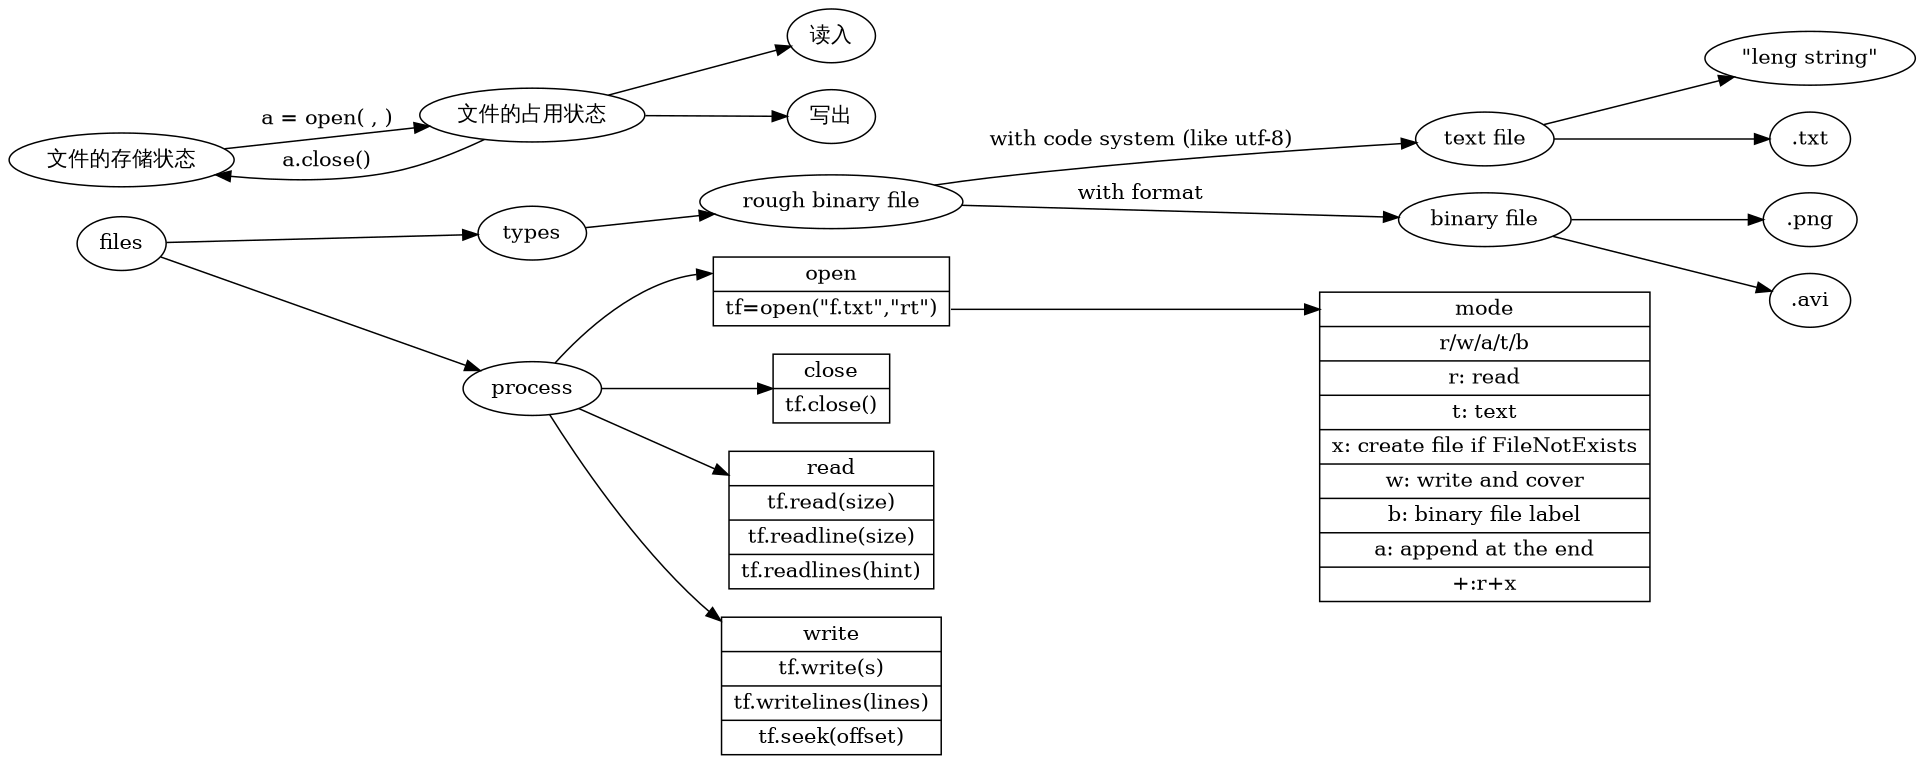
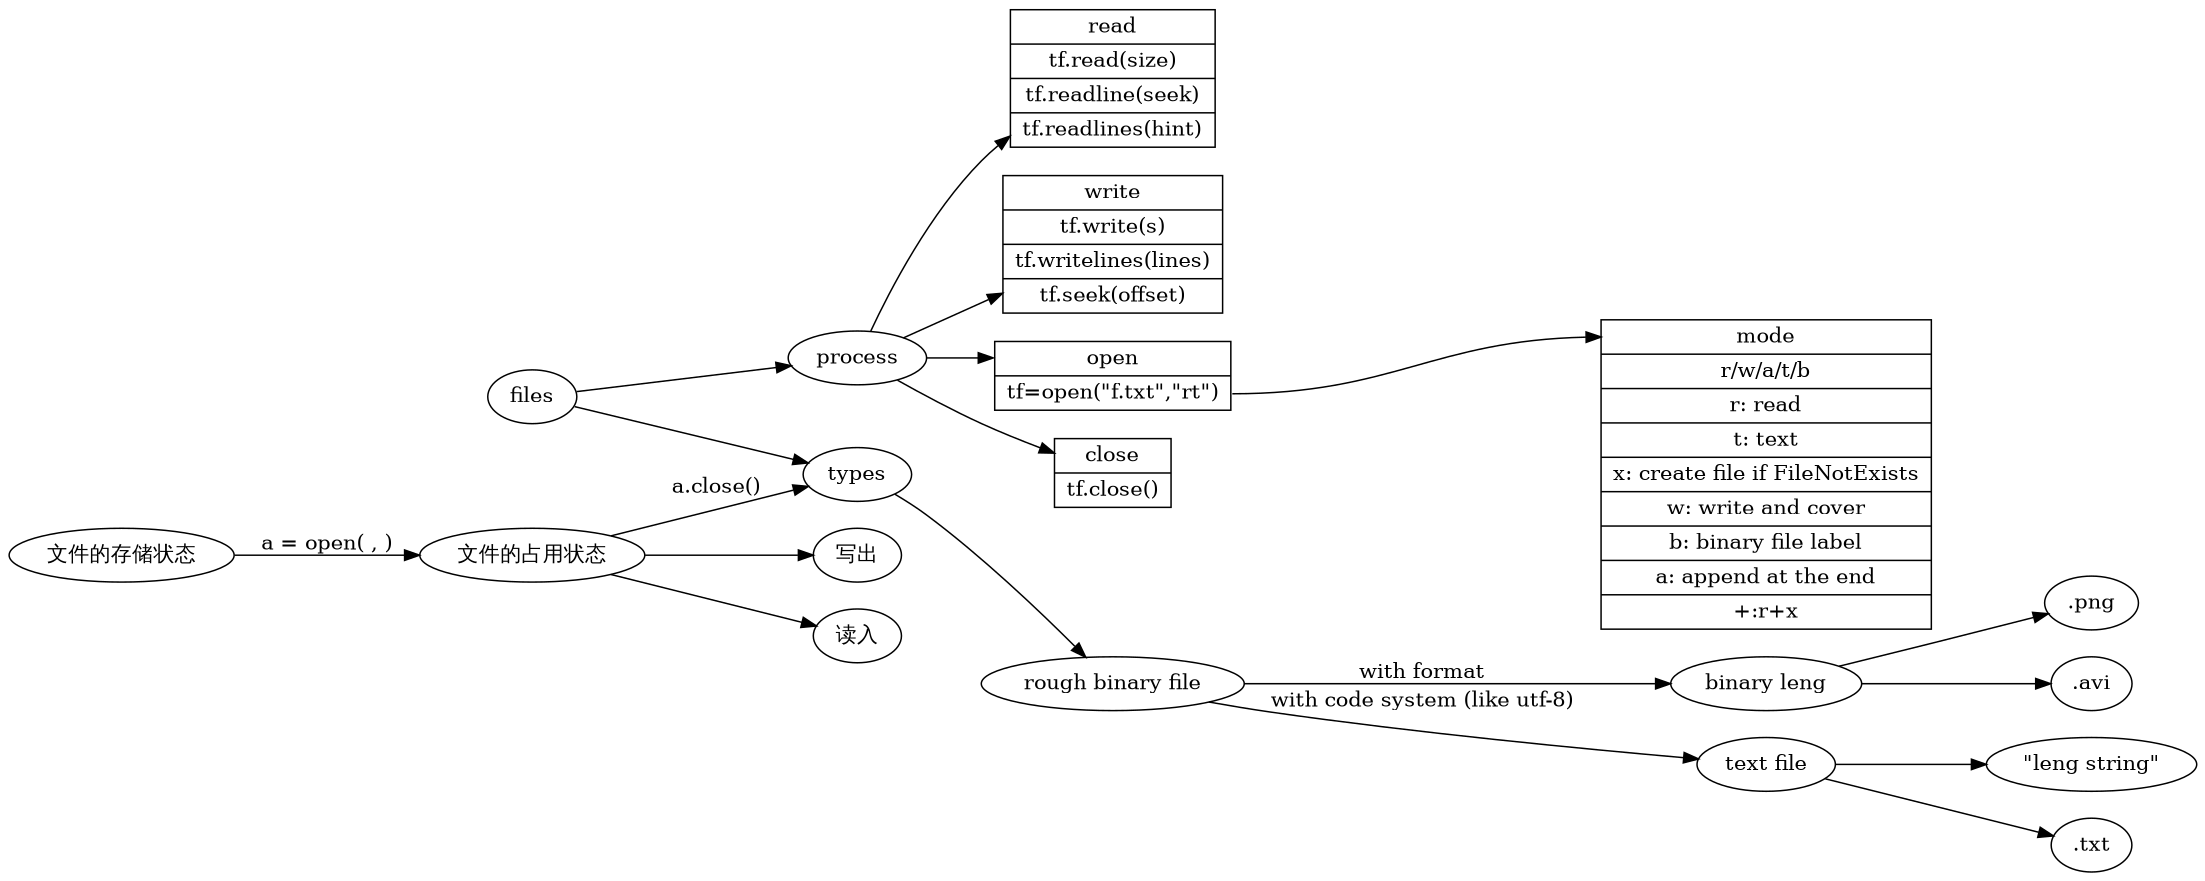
(360, 177) -> (702, 513)
(1485, 220) -> (1766, 684)
(831, 537) -> (1113, 95)
